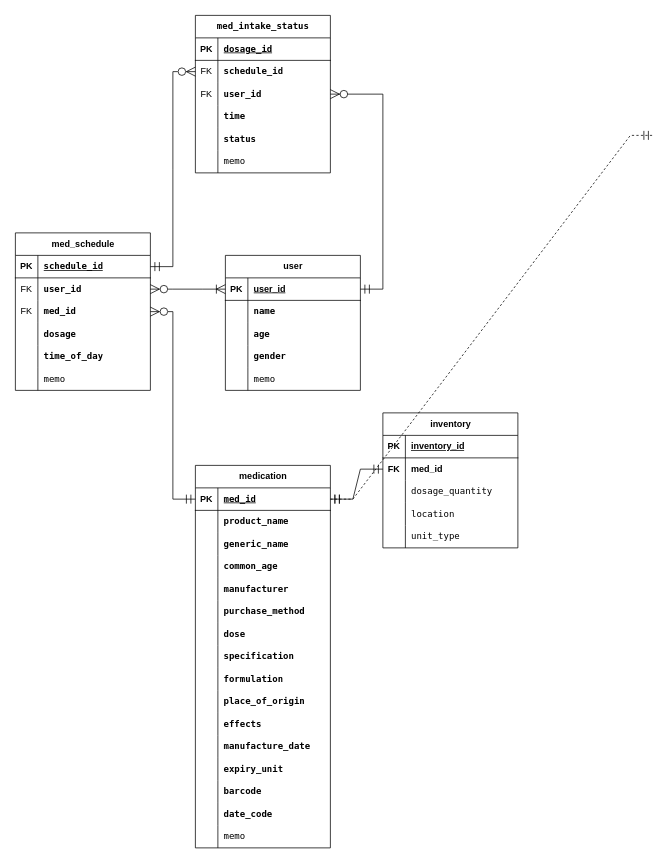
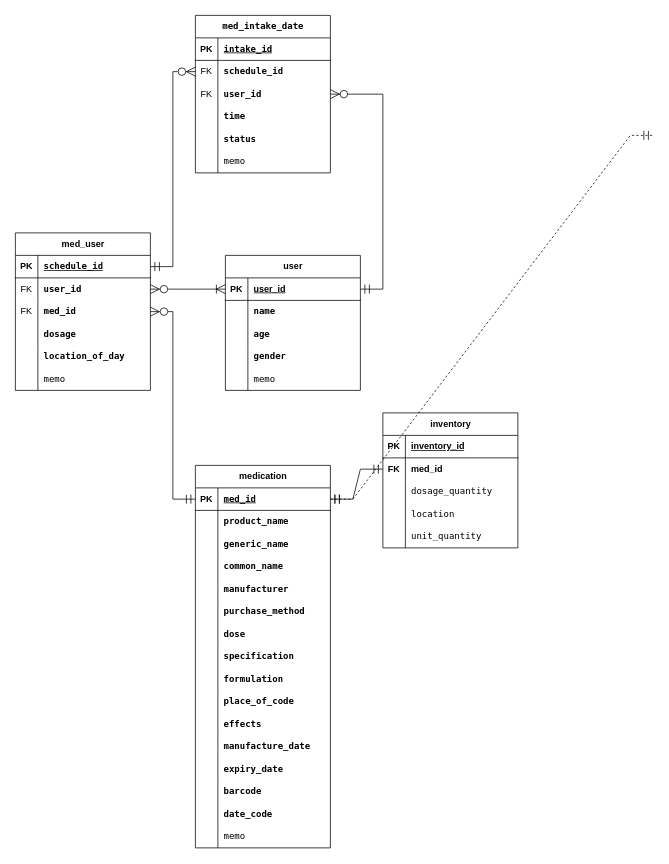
(263, 27) -> (263, 27)
(245, 49) -> (244, 49)
(83, 244) -> (83, 244)
(70, 357) -> (79, 357)
(433, 537) -> (442, 537)
(249, 567) -> (252, 567)
(258, 702) -> (255, 702)
(249, 769) -> (250, 769)
